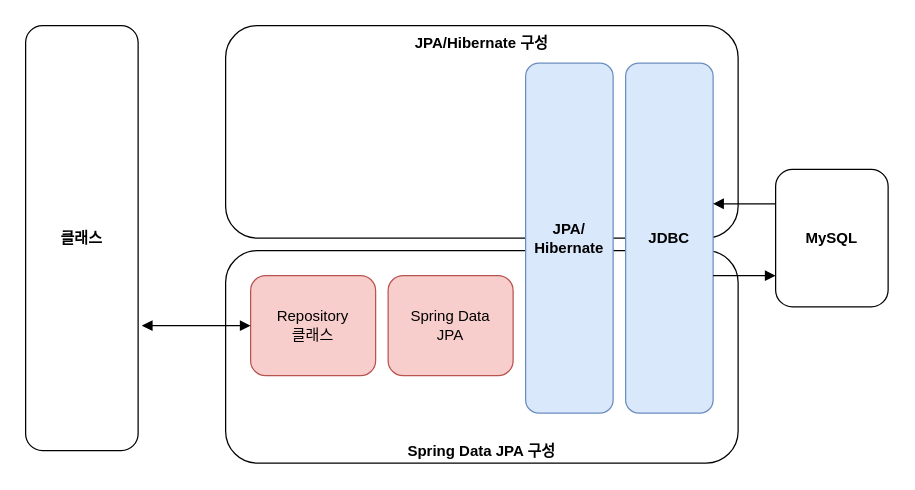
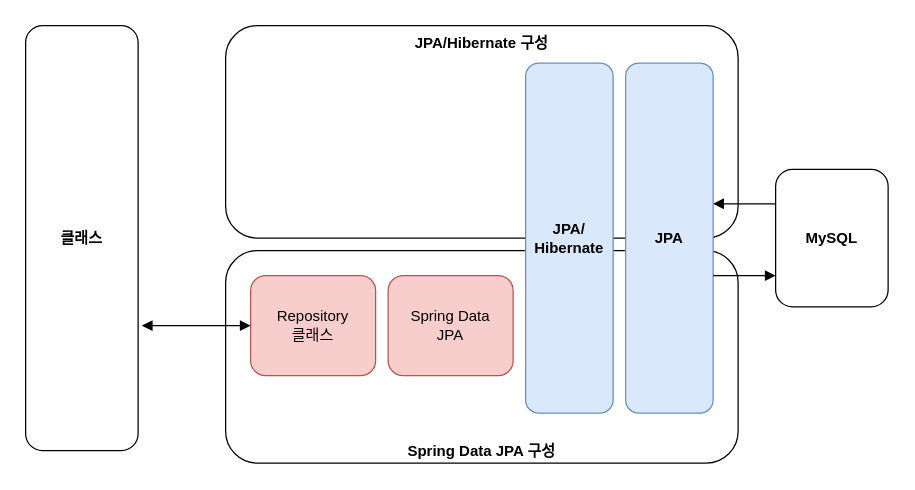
(669, 238) -> (669, 238)
